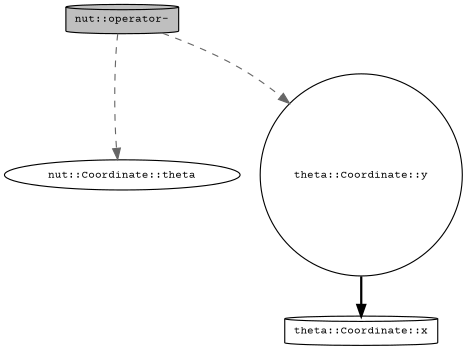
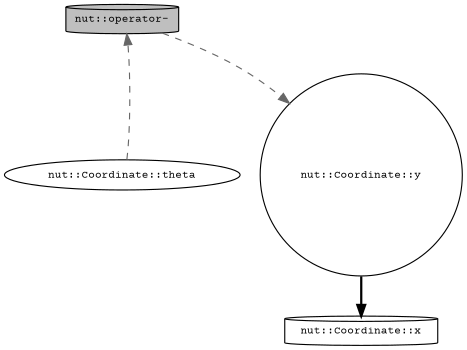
(115, 91) -> (130, 102)
(361, 175) -> (361, 175)
(361, 331) -> (361, 331)
